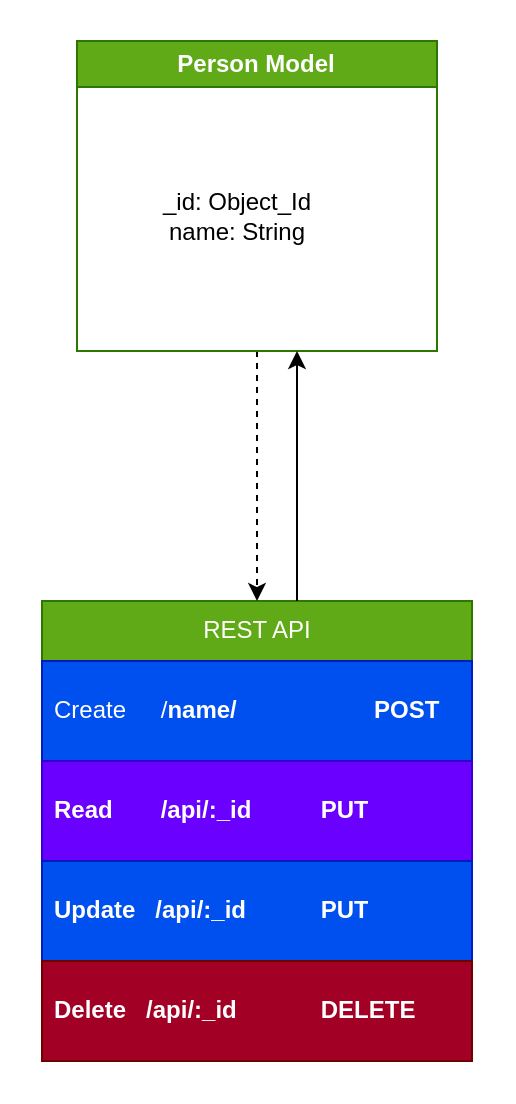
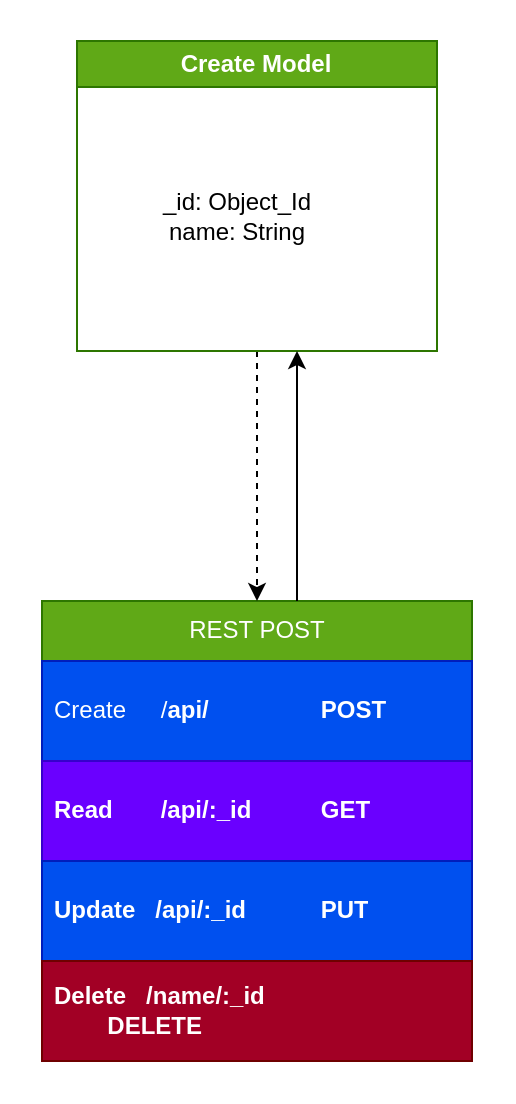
(257, 65) -> (257, 65)
(258, 631) -> (258, 631)
(220, 711) -> (211, 711)
(204, 811) -> (204, 811)
(252, 1011) -> (260, 1011)
